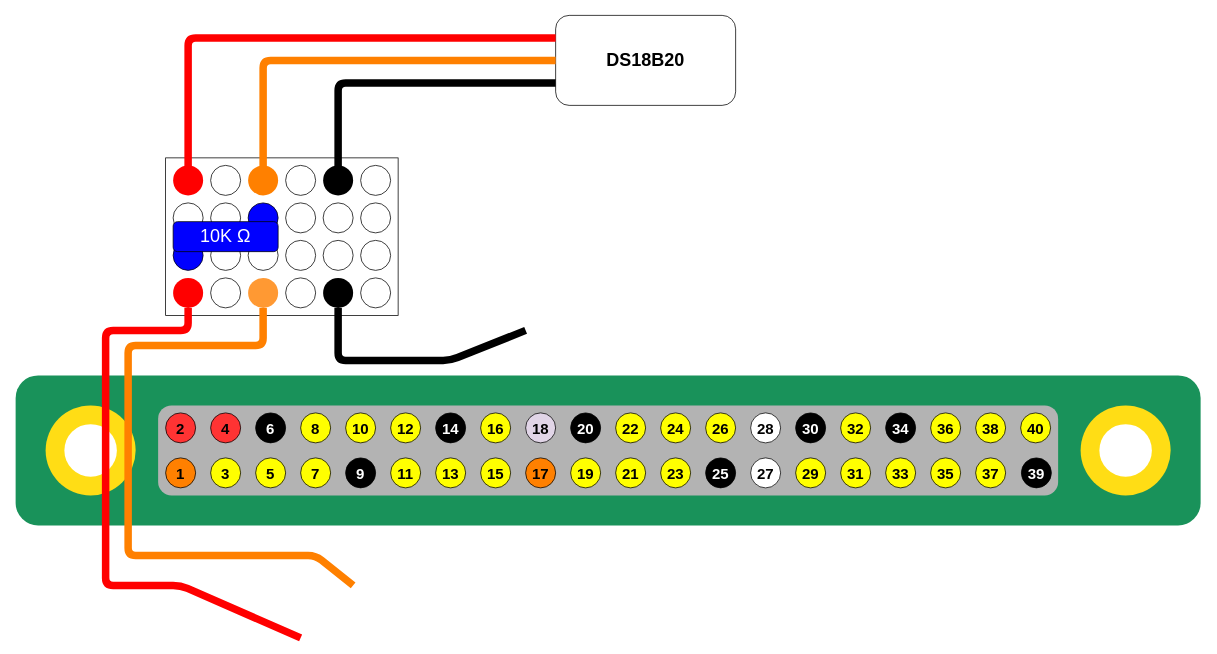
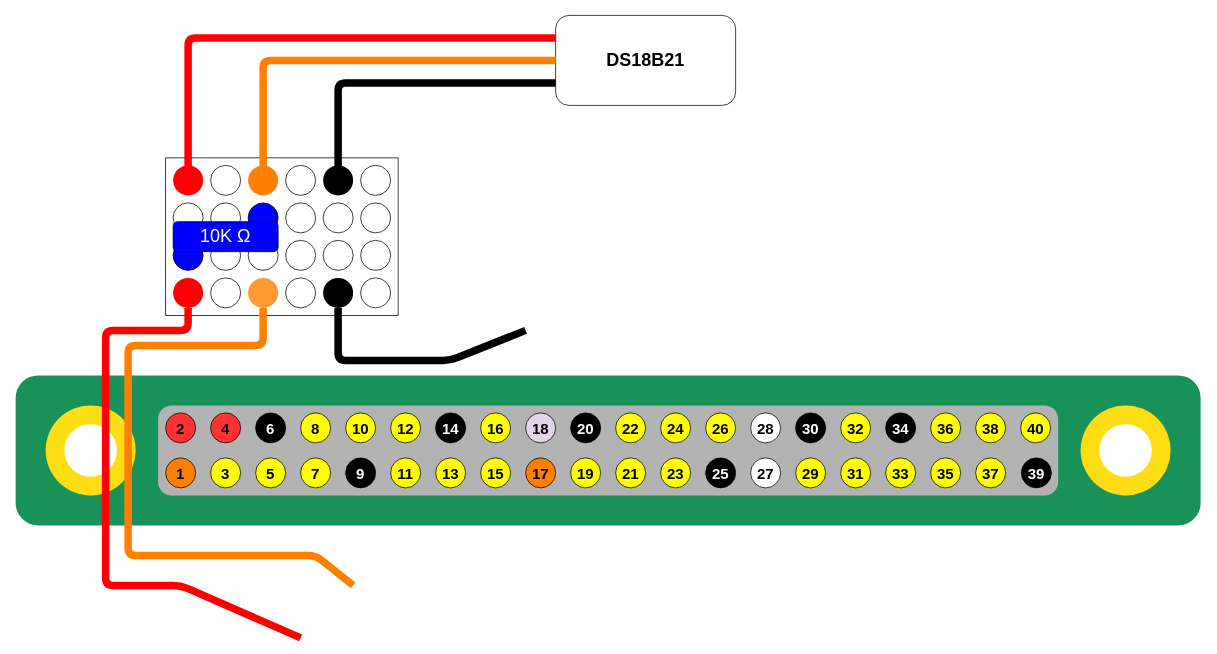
(645, 60) -> (645, 60)
